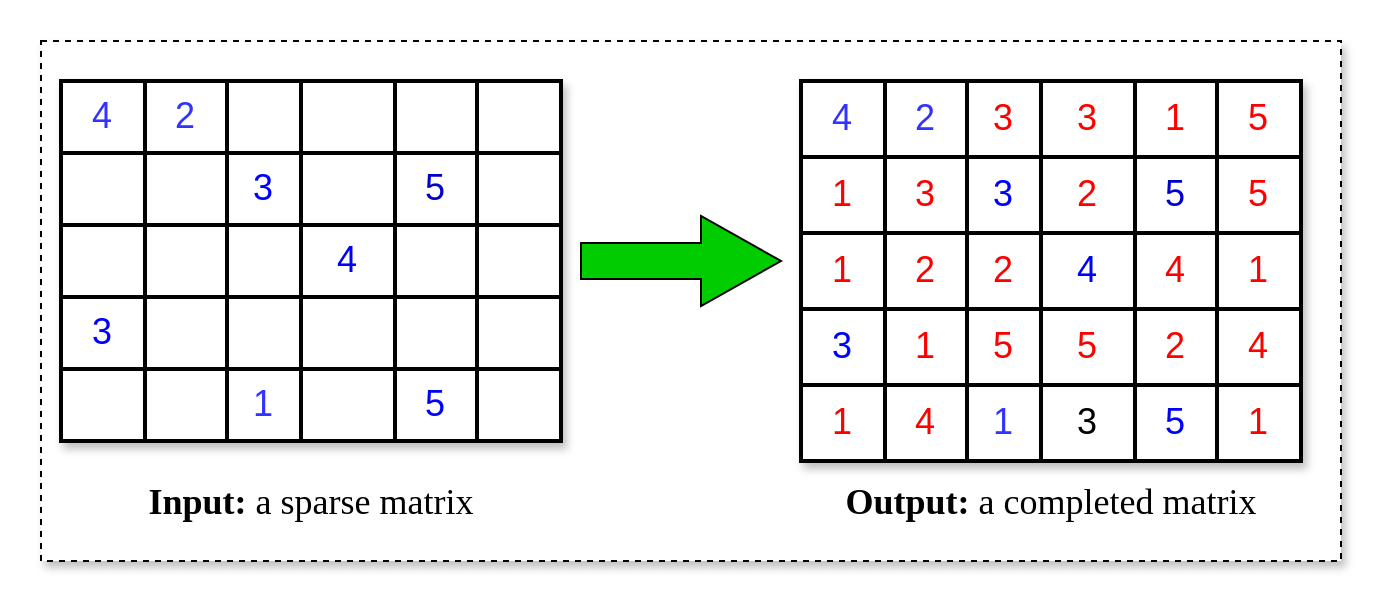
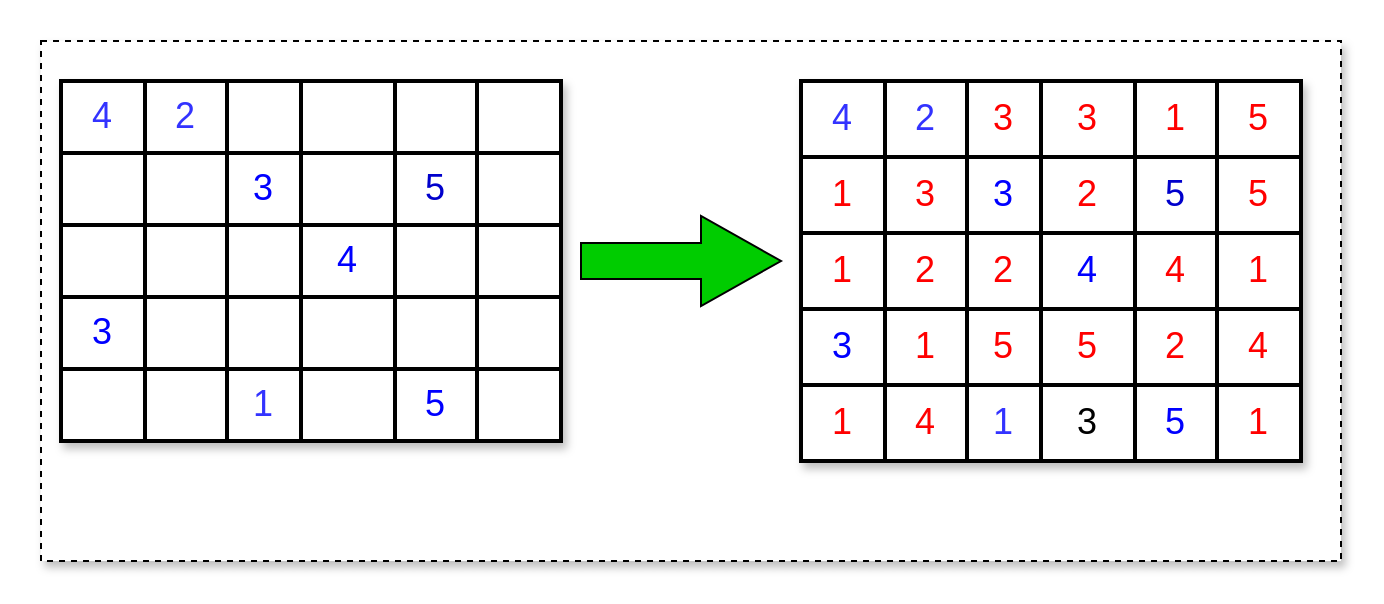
(311, 501) -> none
(1051, 501) -> none
